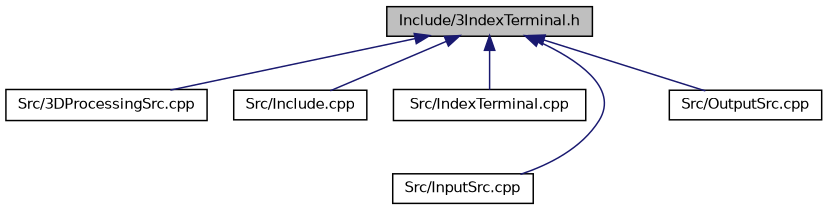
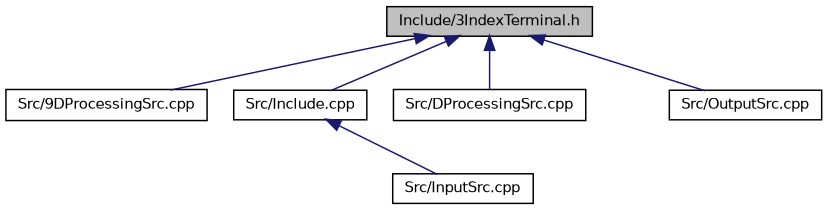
(106, 105) -> (106, 105)
(490, 105) -> (490, 105)
(602, 113) -> (388, 150)
